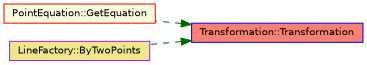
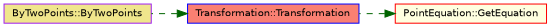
(168, 22) -> (372, 14)
(80, 51) -> (78, 14)
